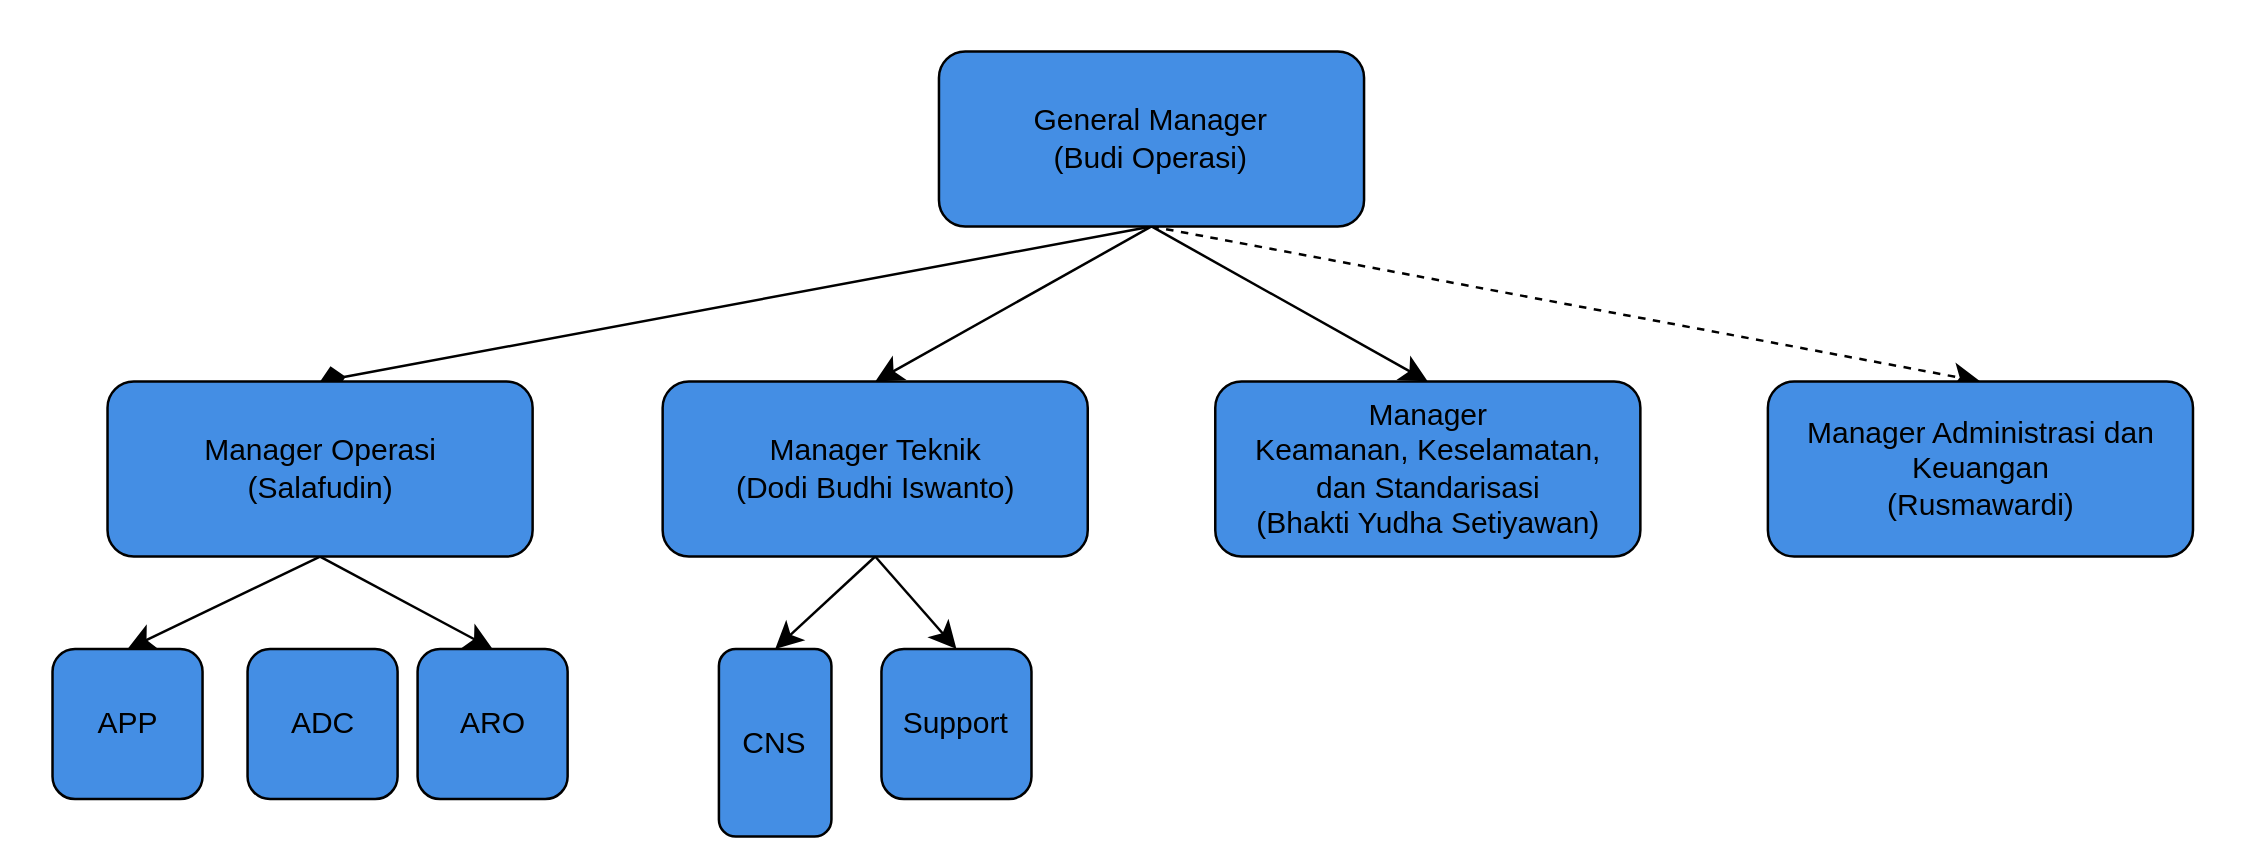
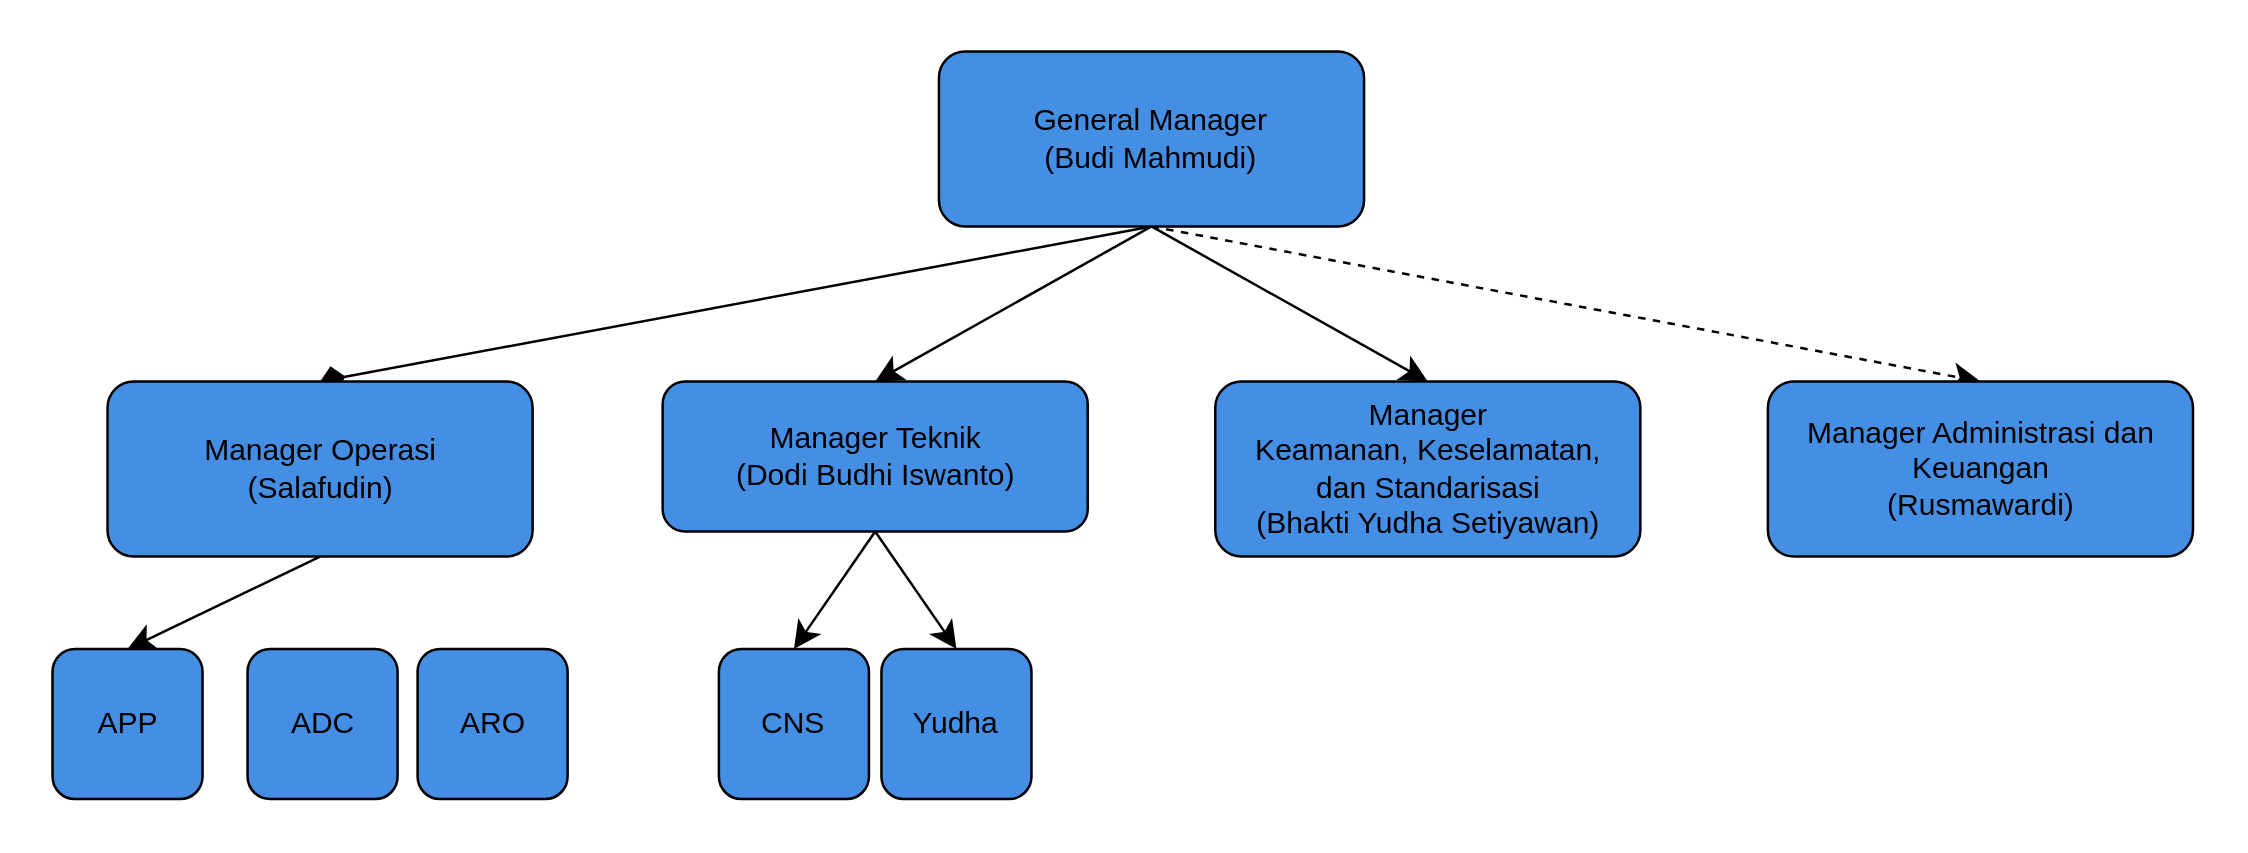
(1151, 139) -> (1151, 139)
(875, 469) -> (875, 456)
(399, 598) -> none
(956, 724) -> (956, 724)
(775, 743) -> (794, 724)
